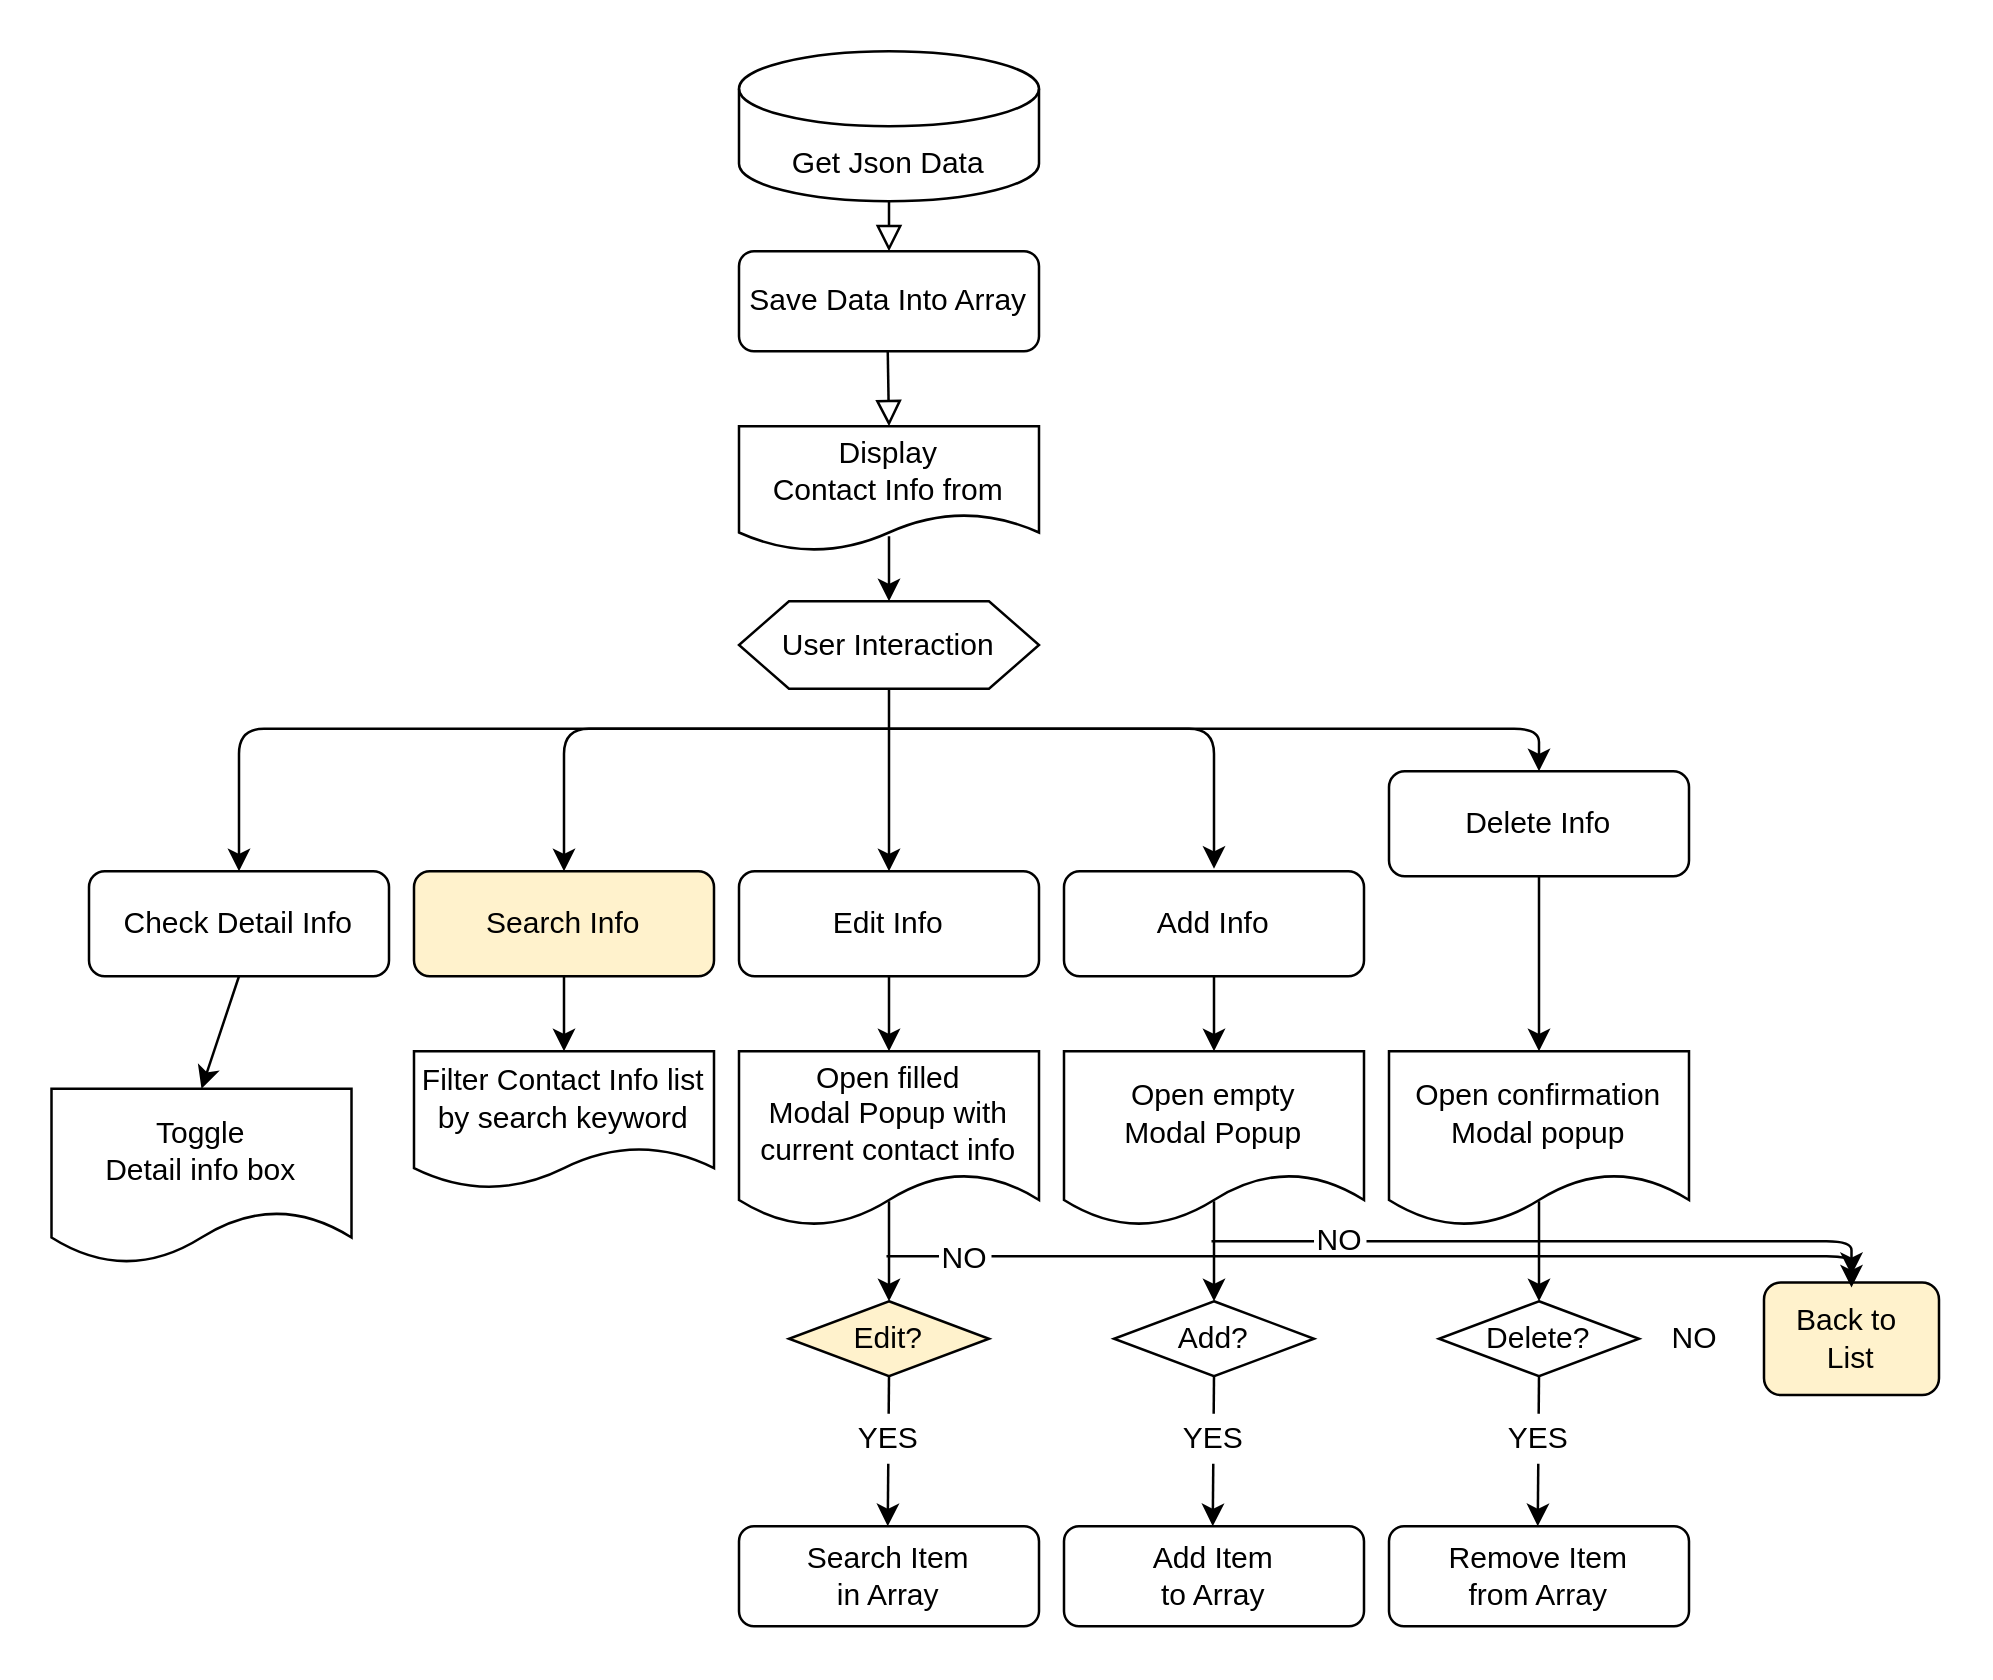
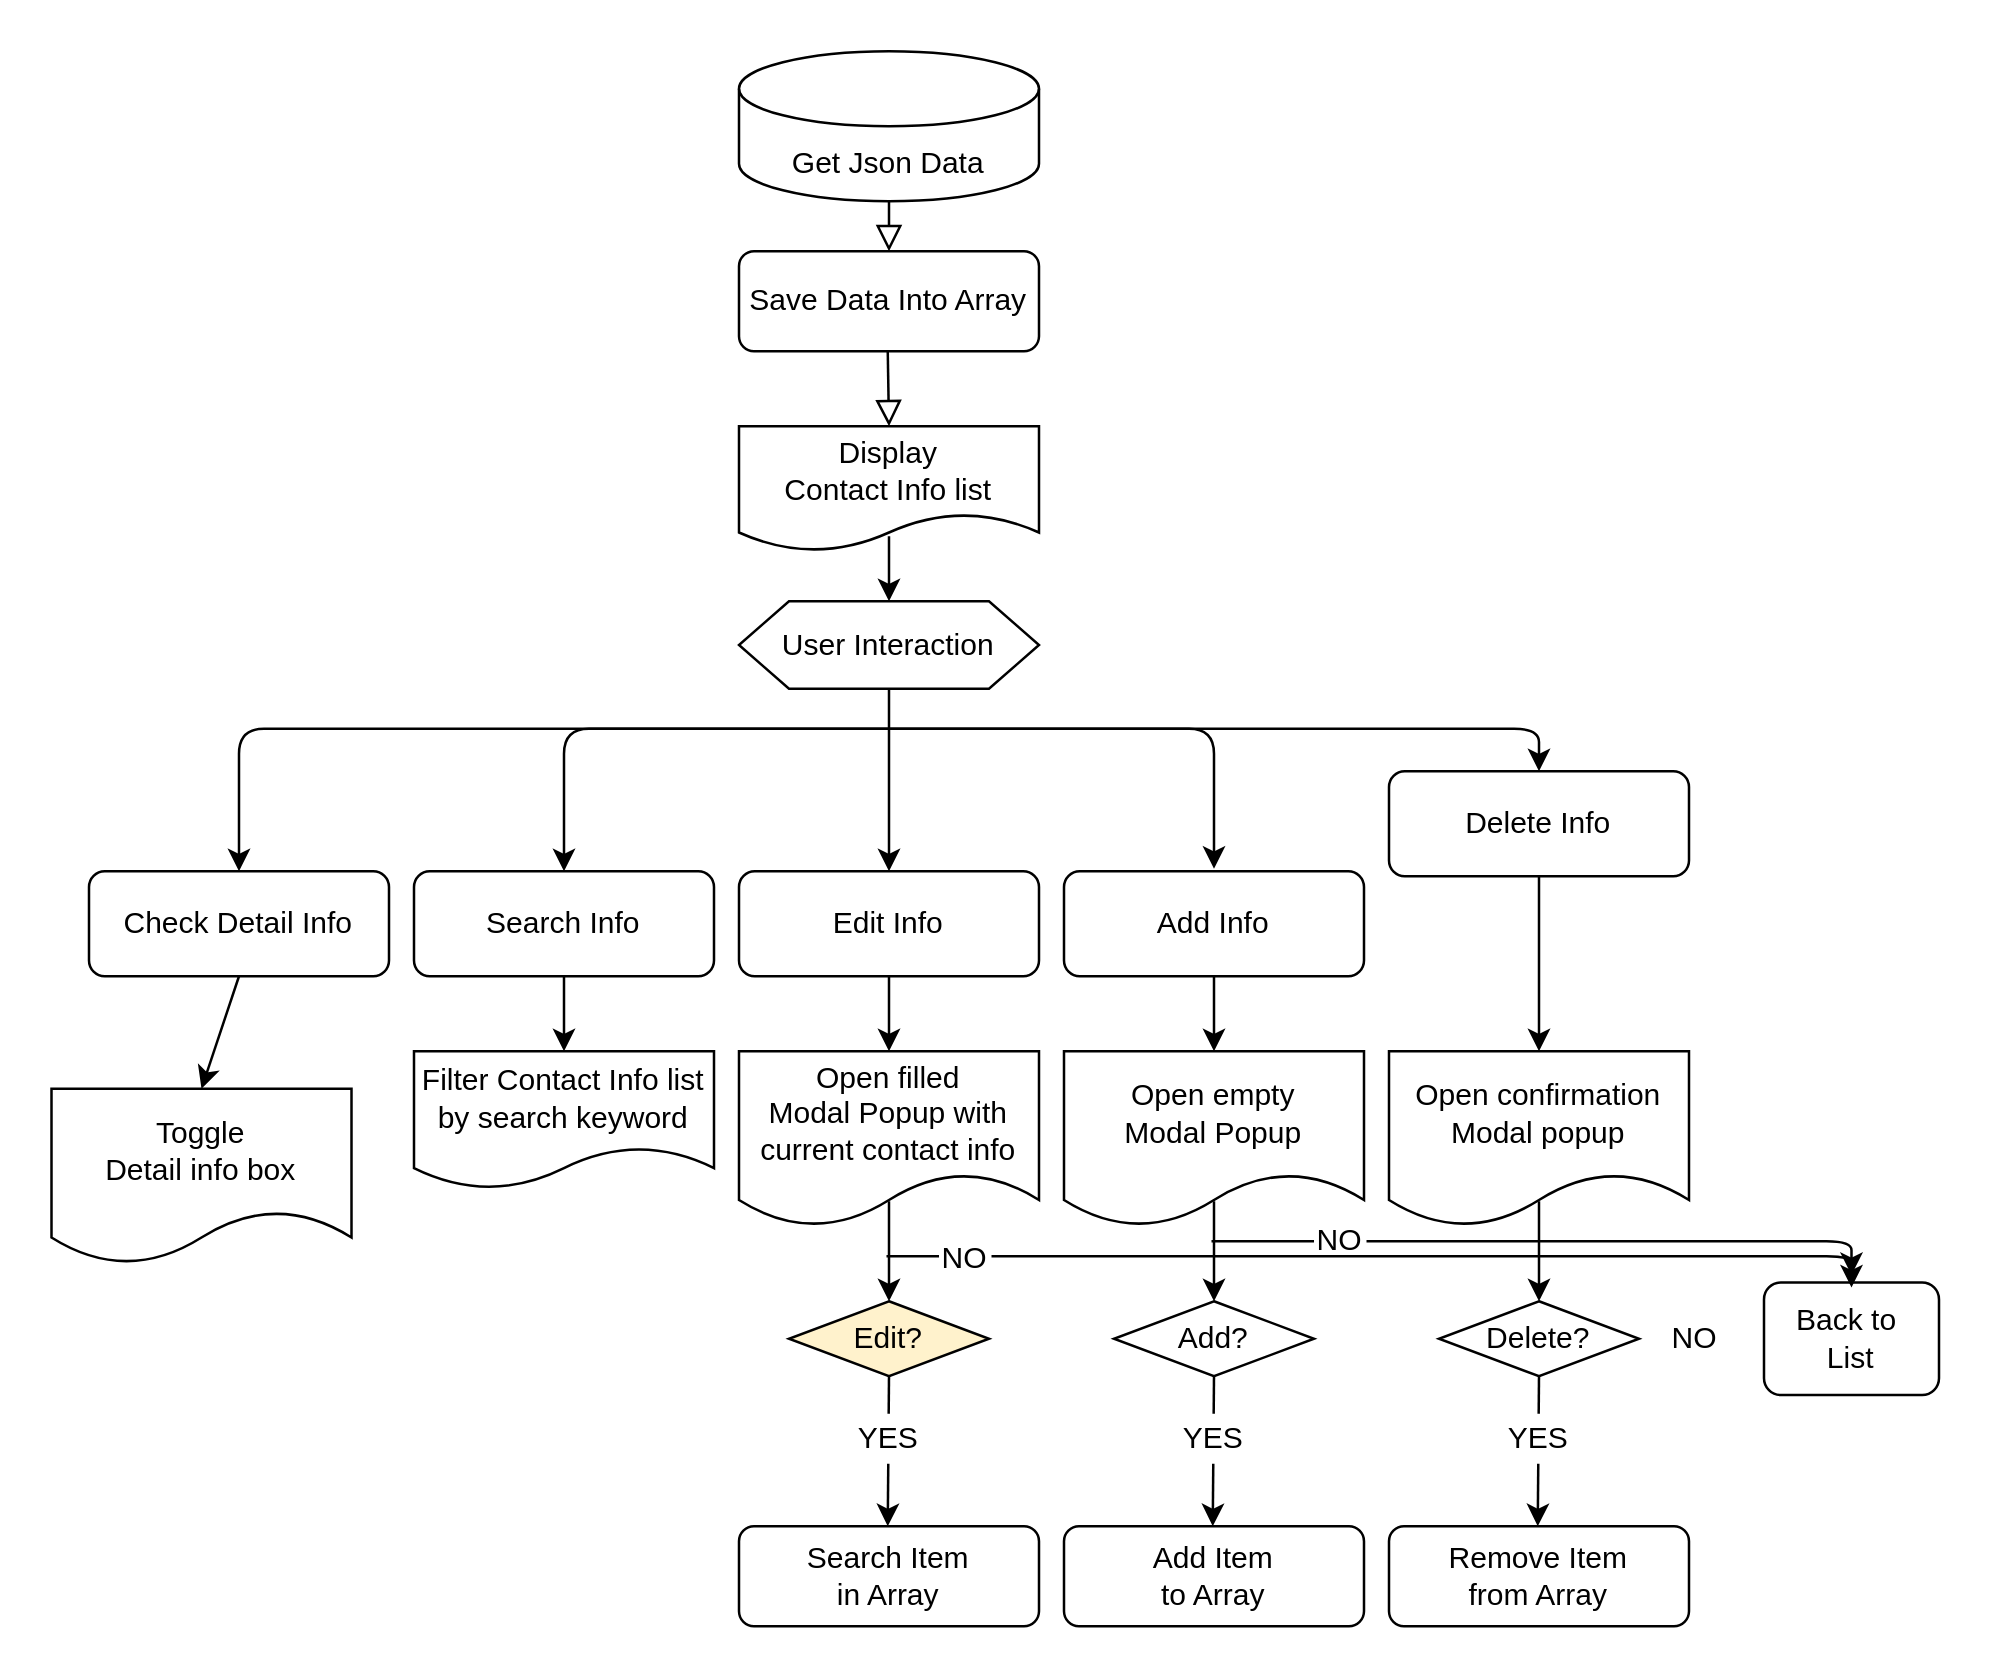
(889, 471) -> (889, 471)
(564, 924) -> (564, 924)
(1851, 1339) -> (1851, 1339)
